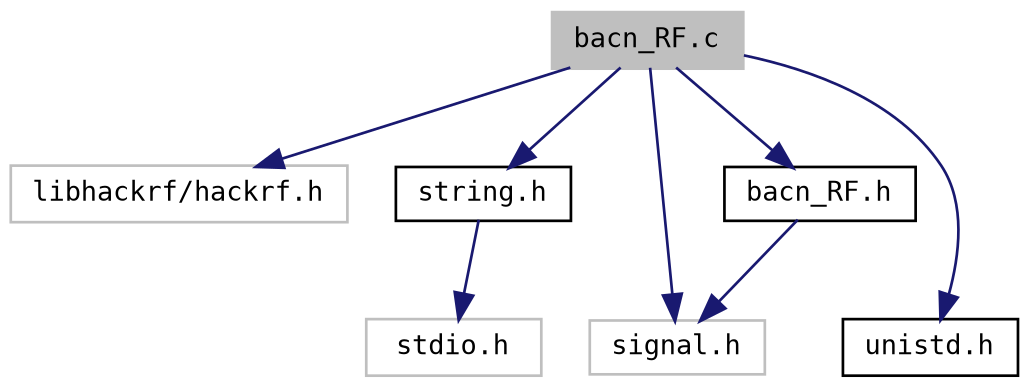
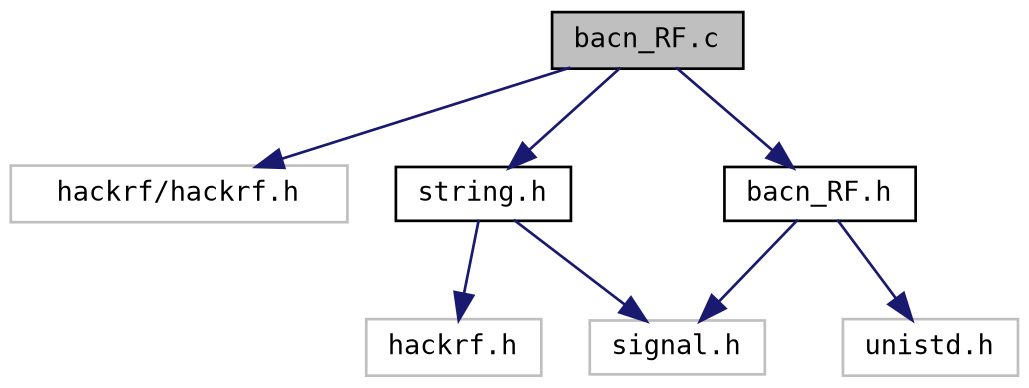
(648, 40) -> (648, 40)
(908, 129) -> (867, 259)
(661, 181) -> (569, 262)
(179, 194) -> (179, 194)
(454, 347) -> (454, 347)
(930, 347) -> (930, 347)
